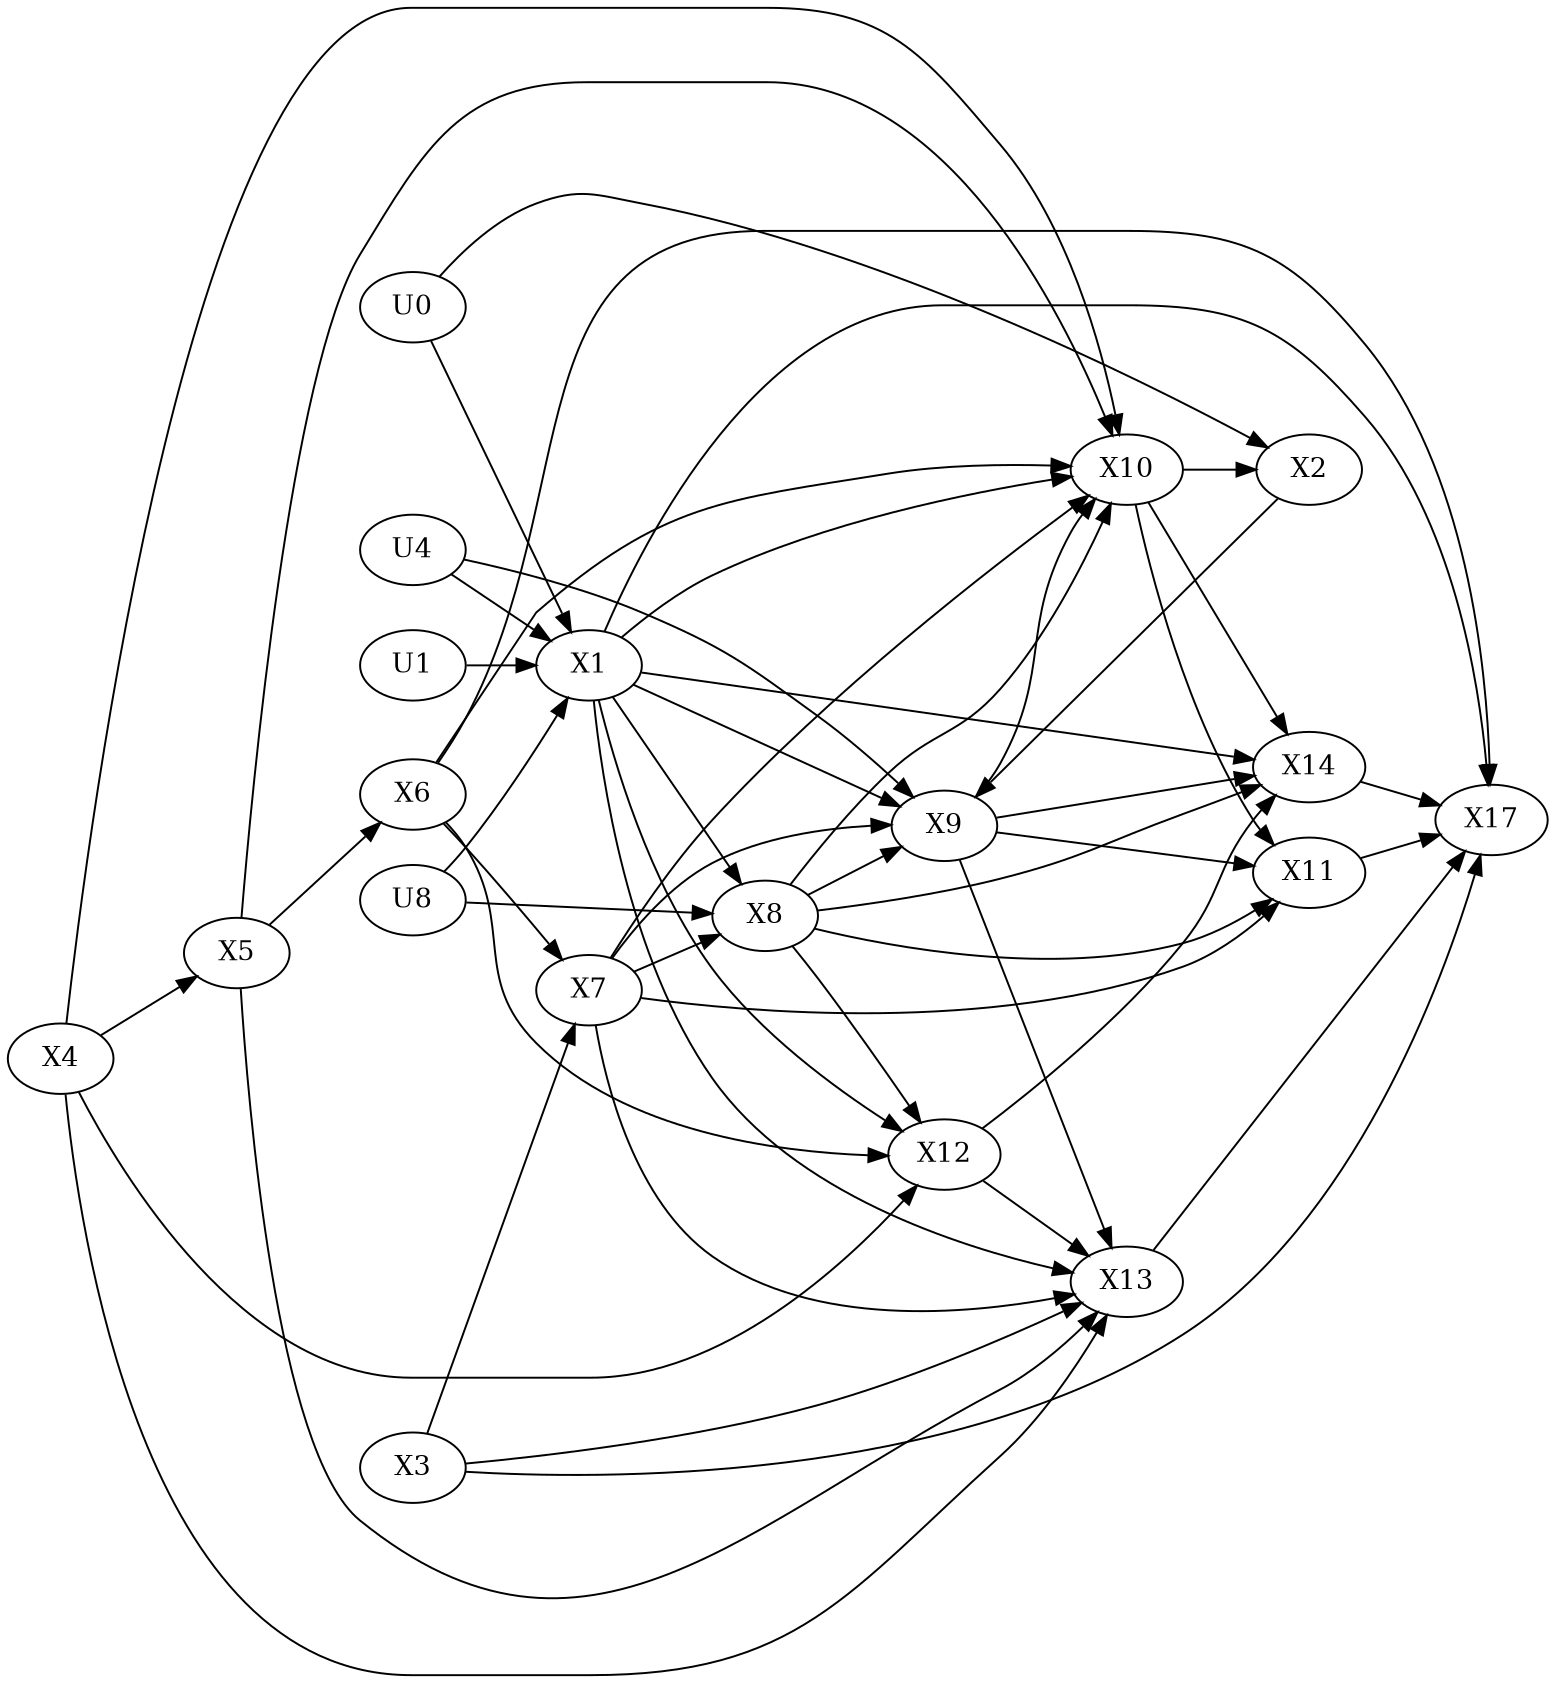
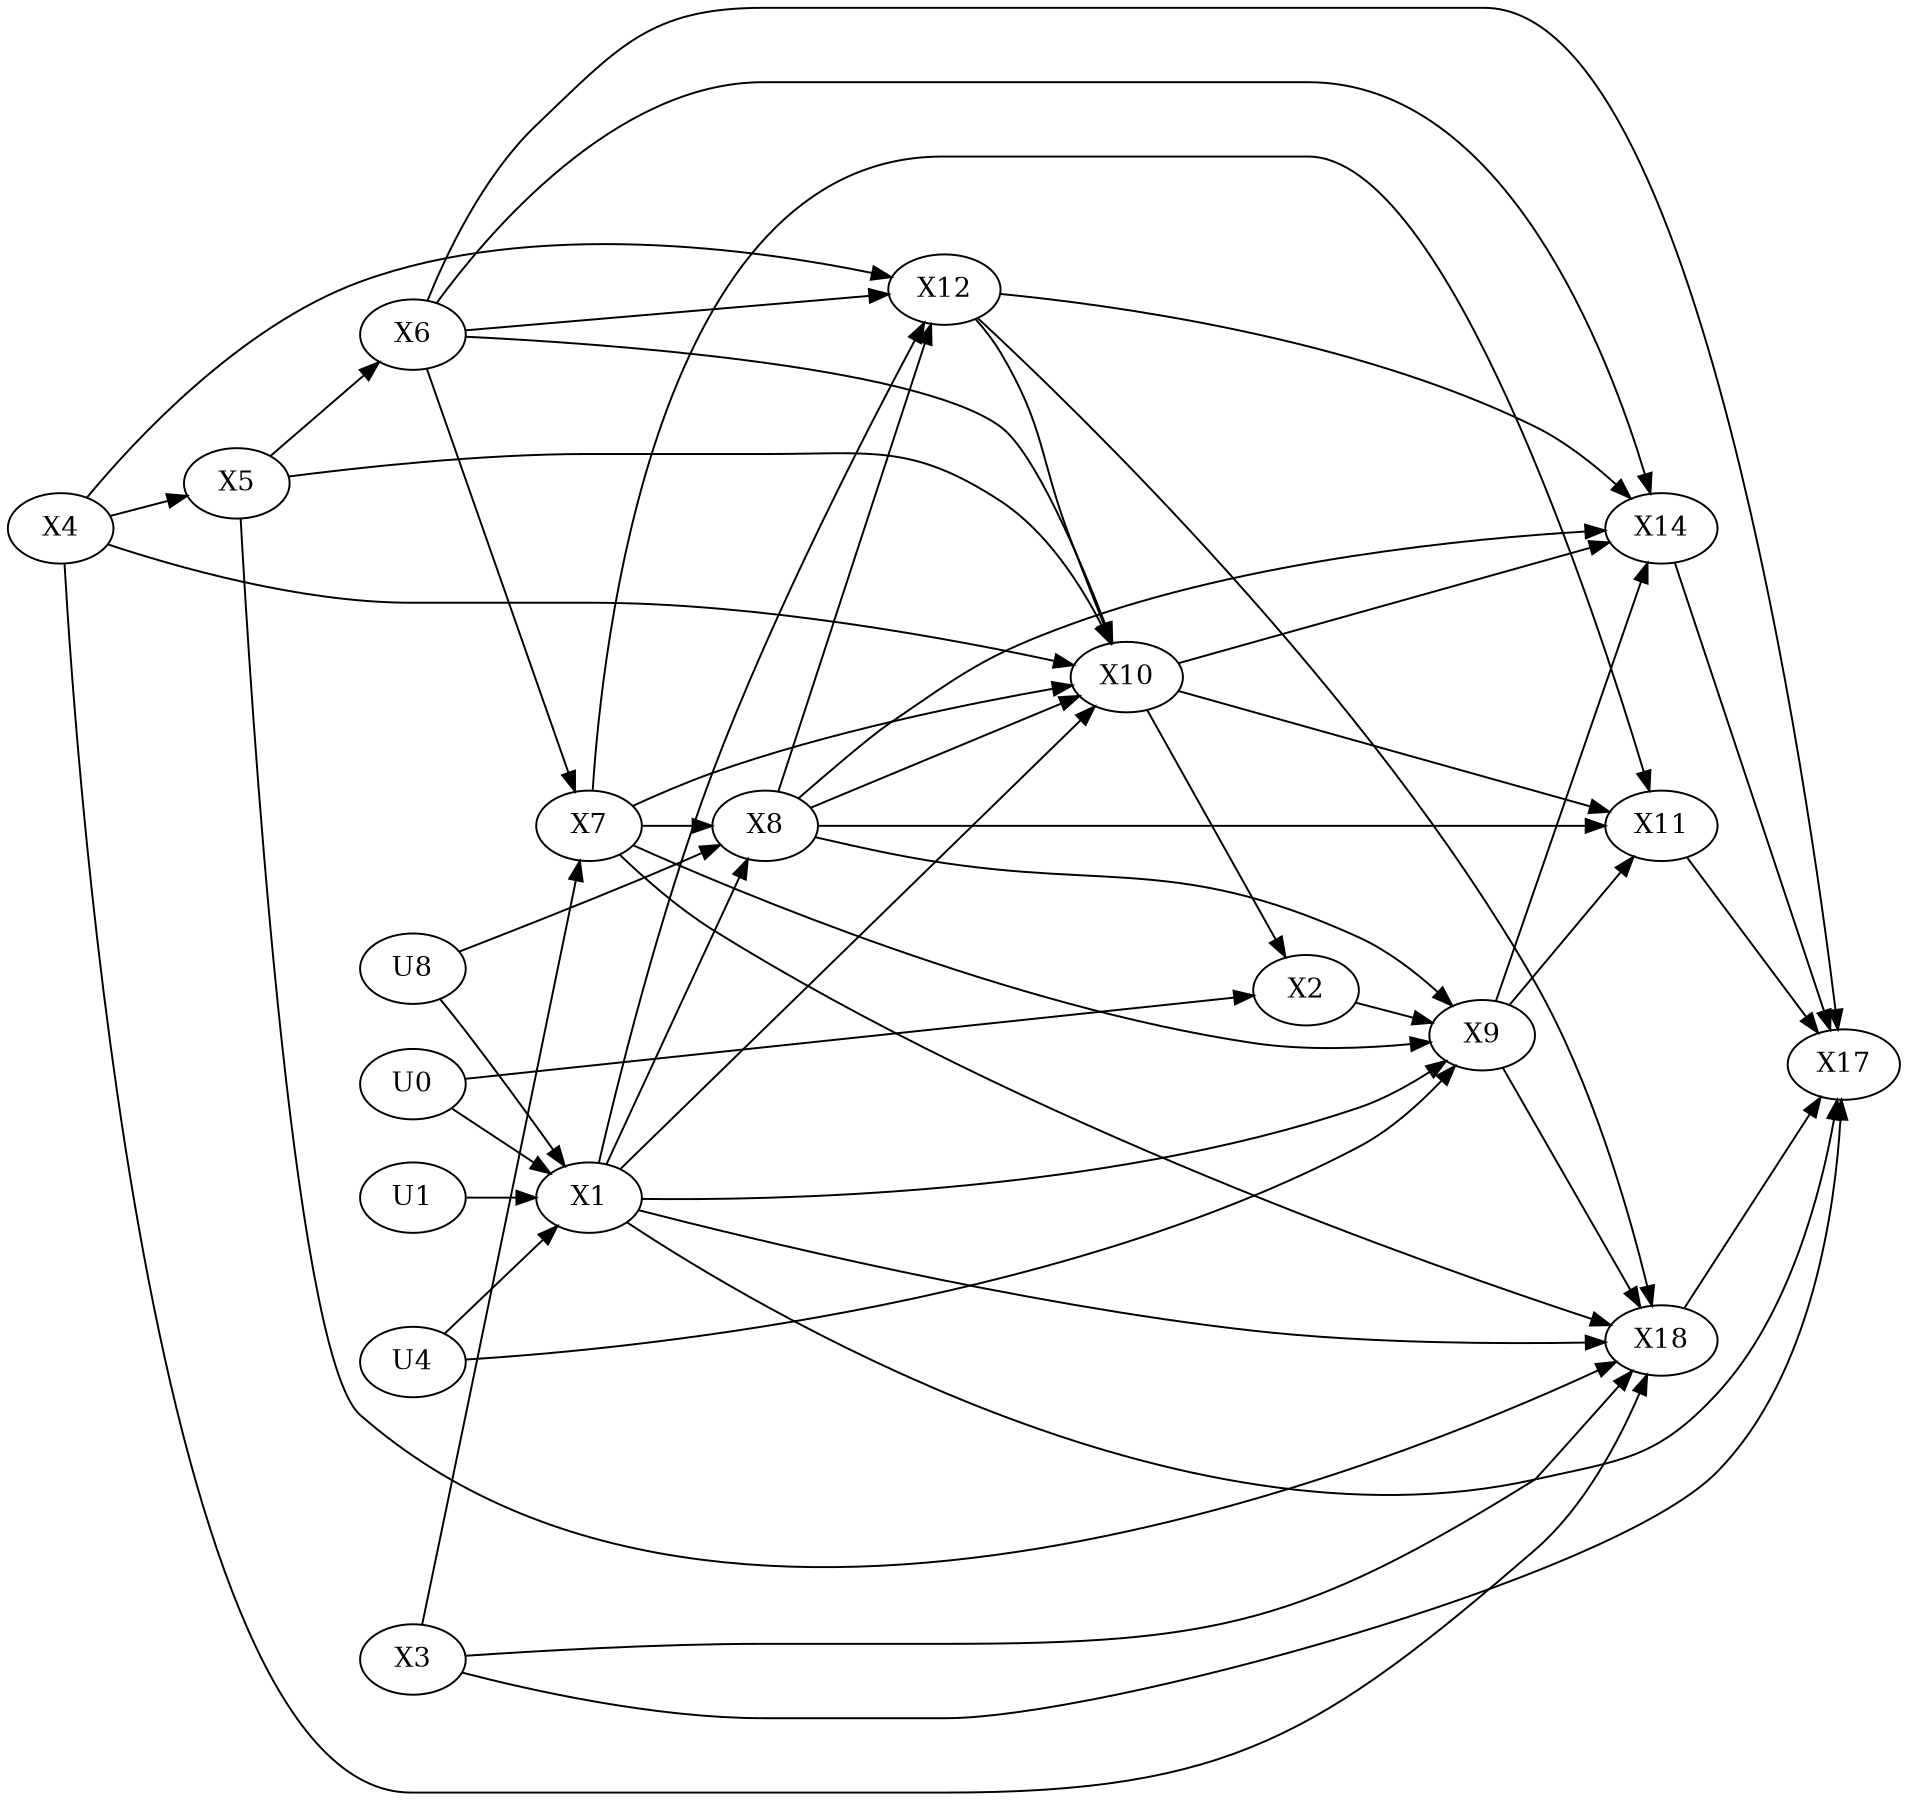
(1032, 673) -> (1047, 468)
(938, 715) -> (1107, 82)
(1127, 1282) -> (1661, 1341)
